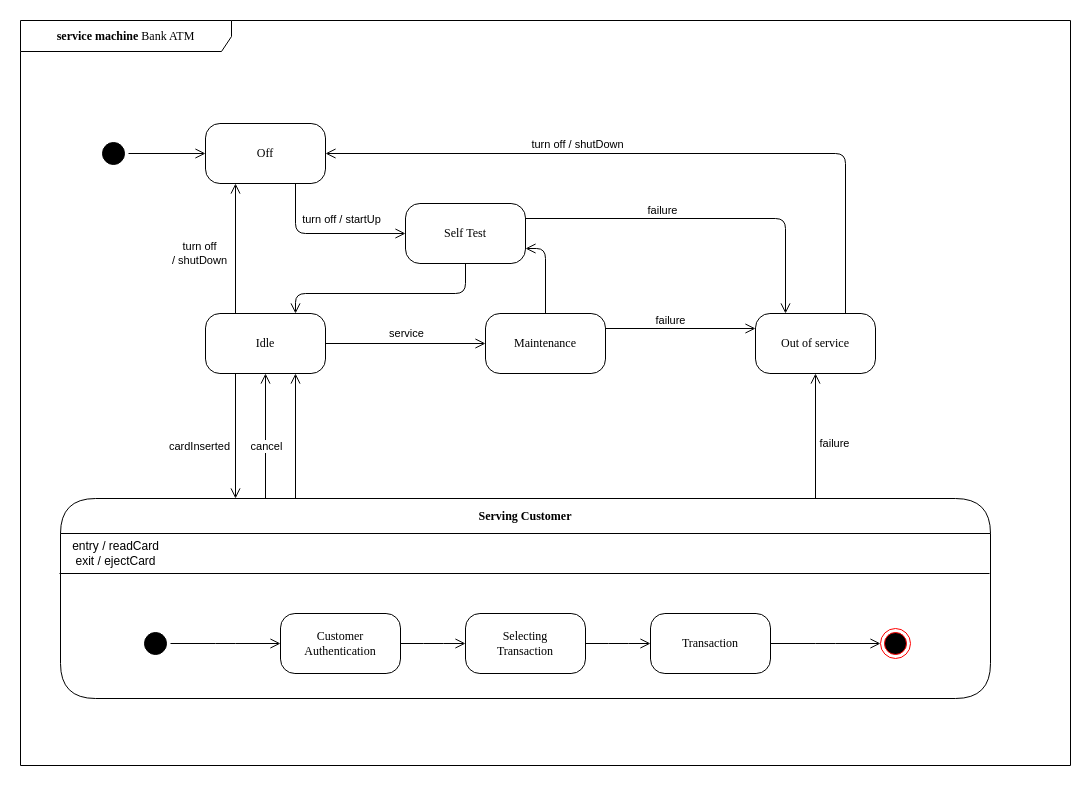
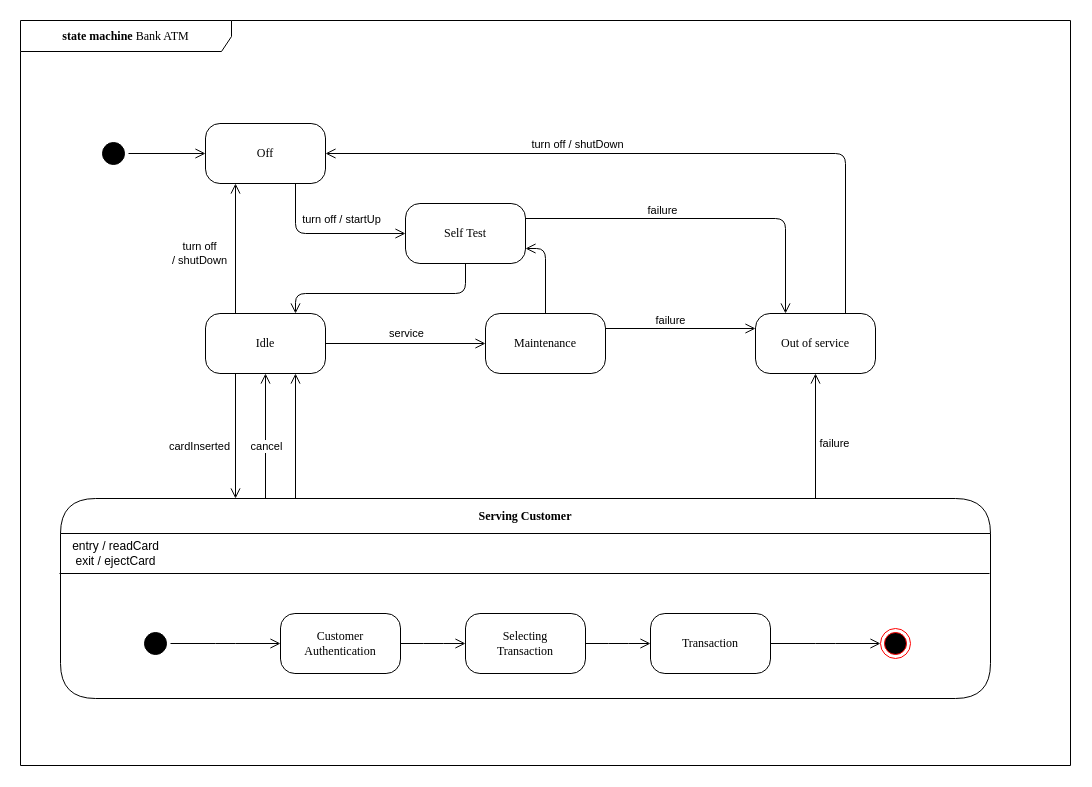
(126, 37) -> (126, 37)
